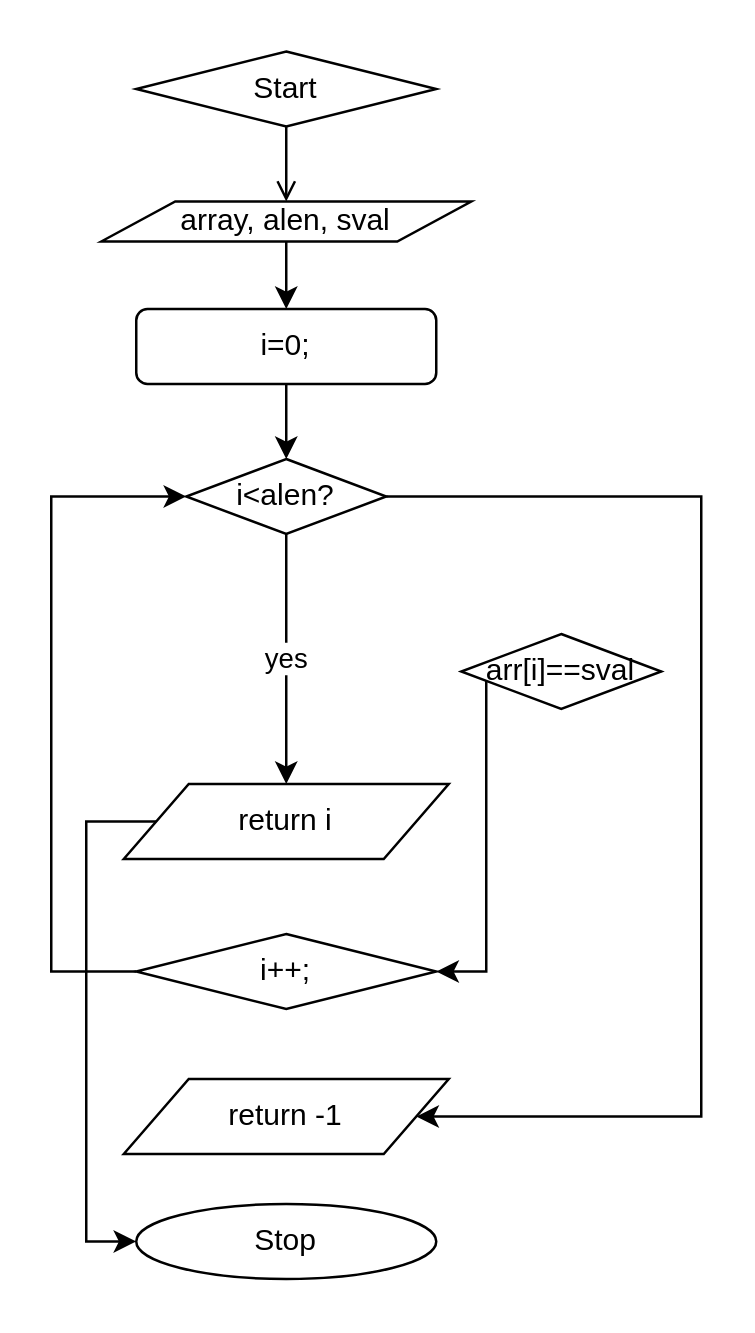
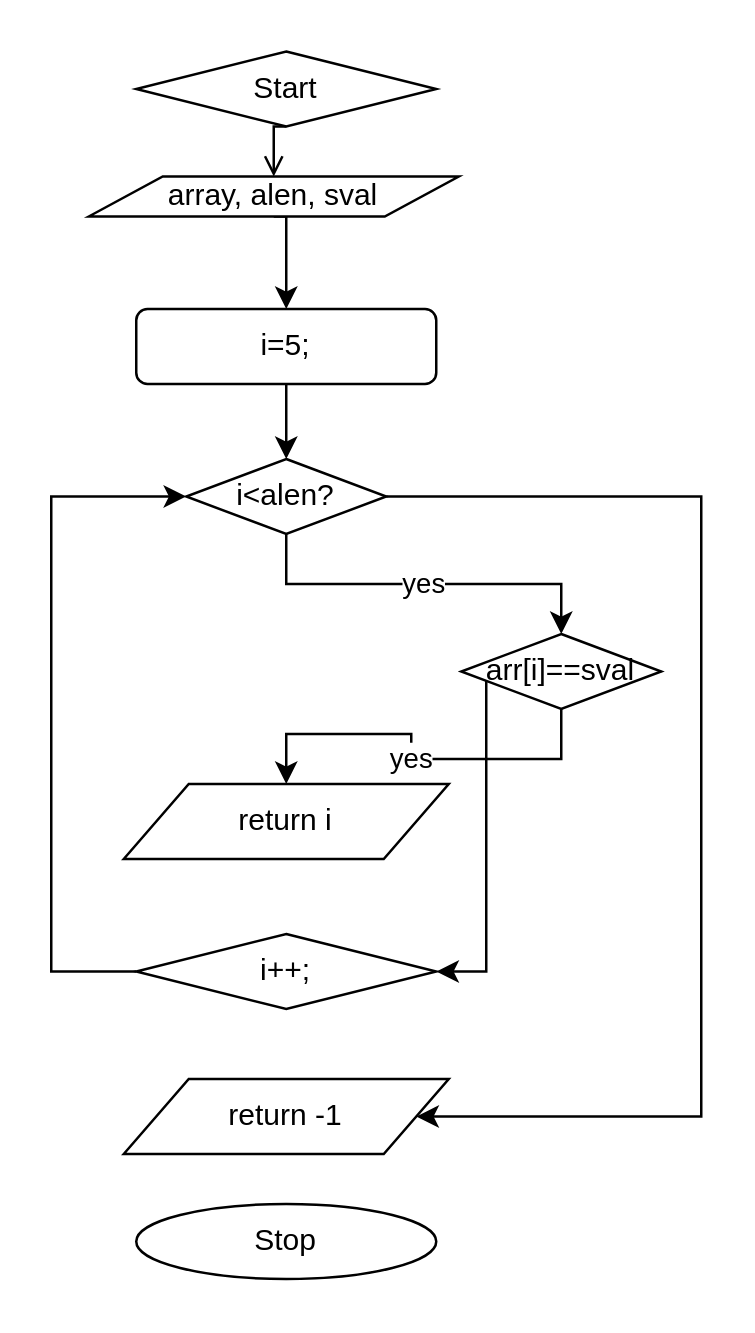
(286, 221) -> (274, 196)
(286, 346) -> (286, 346)
(286, 654) -> (439, 584)
none -> (399, 734)
(86, 1125) -> none
